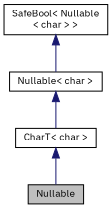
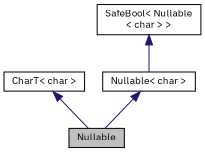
(56, 115) -> (119, 114)
